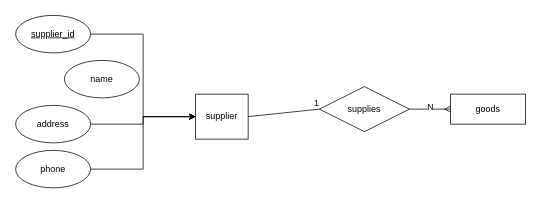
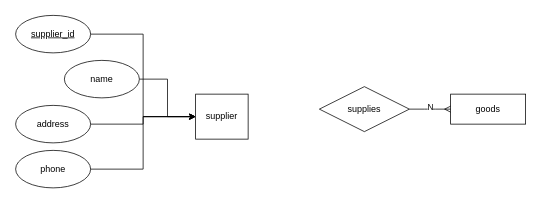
none -> (167, 82)
(283, 113) -> none
